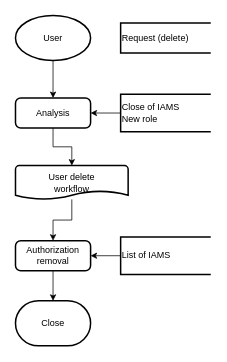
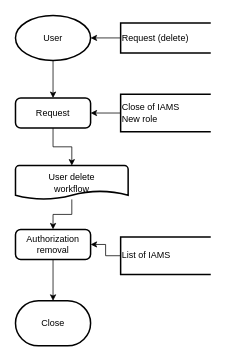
none -> (97, 38)
(53, 113) -> (53, 113)
(53, 255) -> (53, 244)
